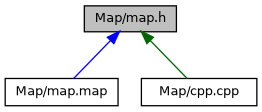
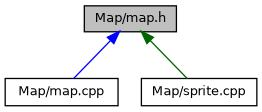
(62, 92) -> (62, 92)
(199, 92) -> (199, 92)
